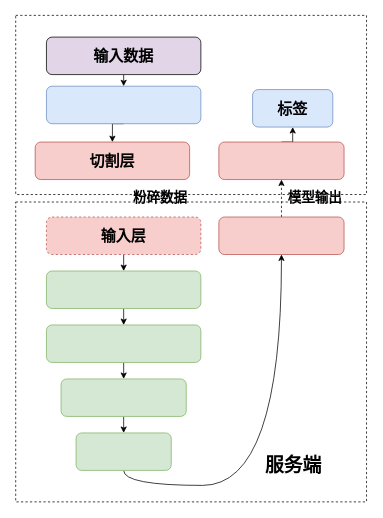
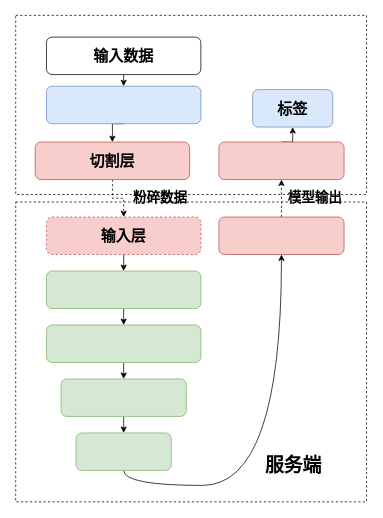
(123, 56) -> (123, 56)
none -> (115, 198)
